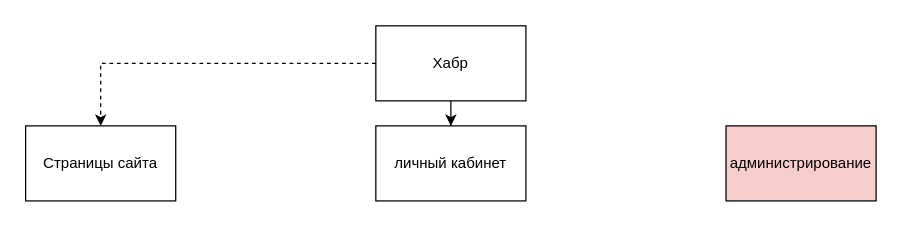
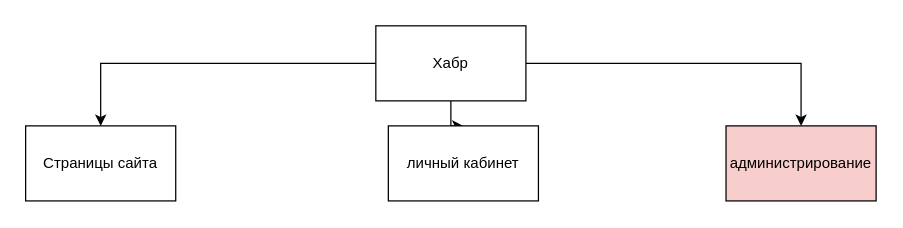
(210, 63) -> (210, 63)
none -> (690, 63)
(451, 163) -> (463, 163)
